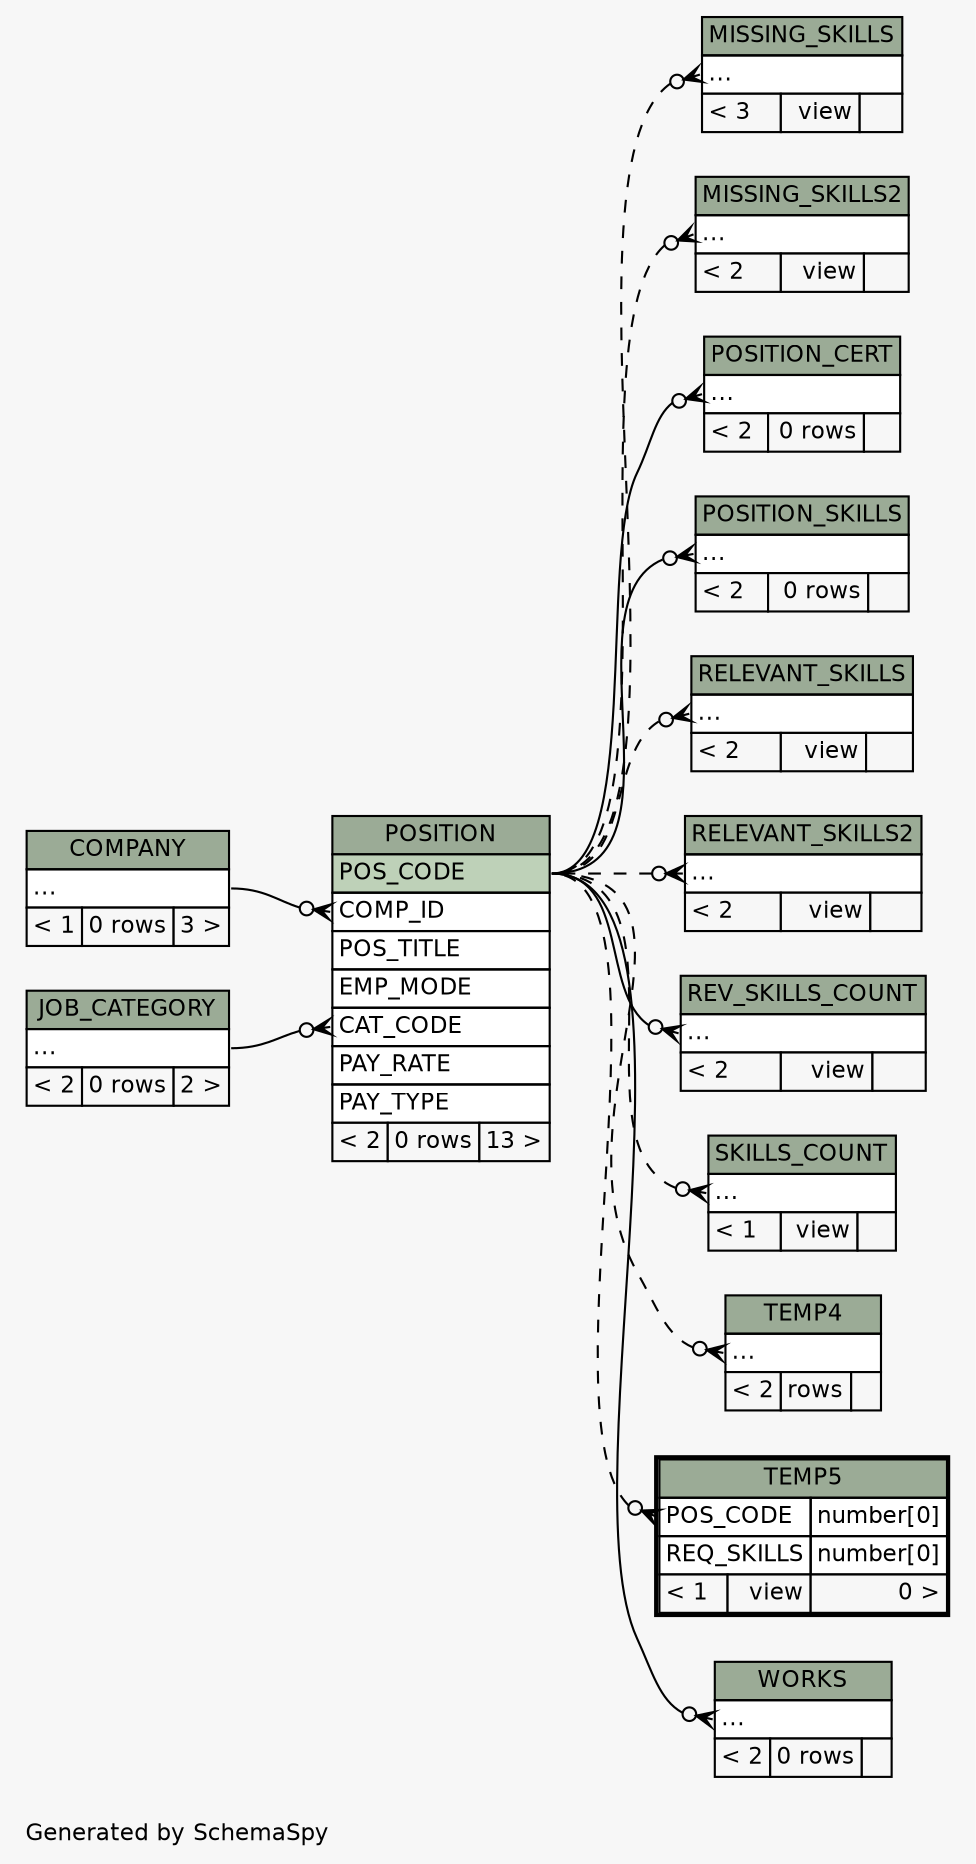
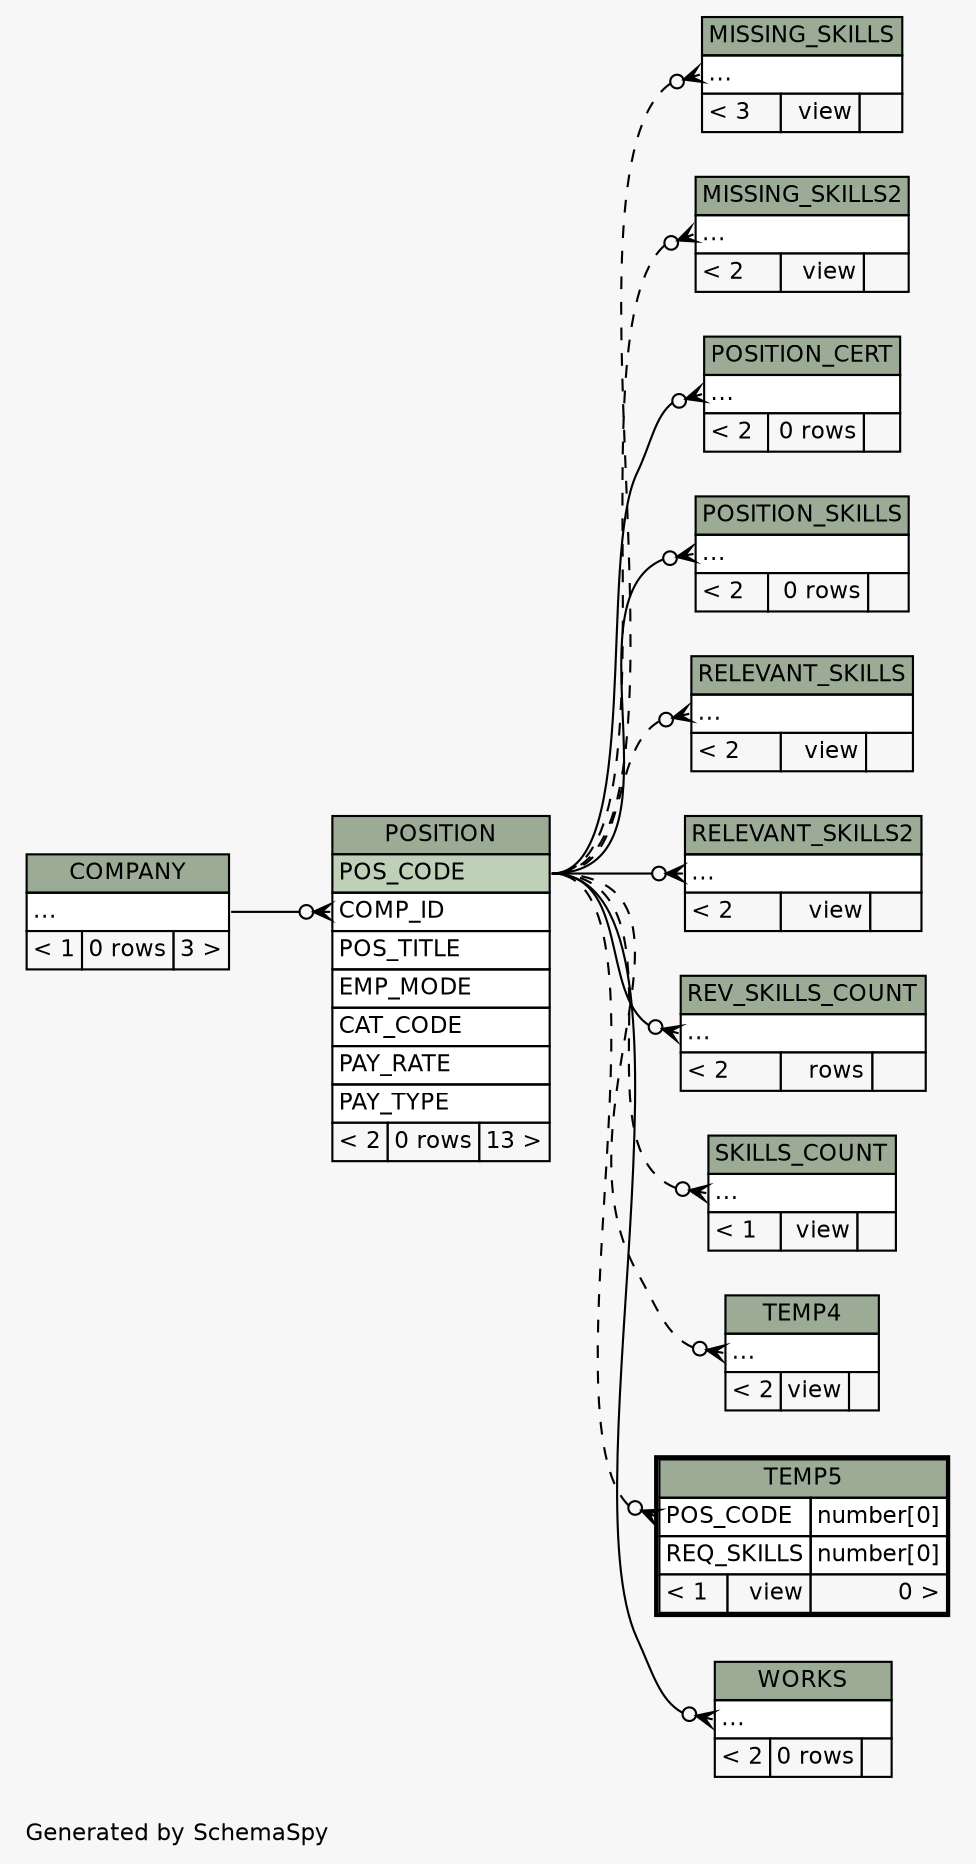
(612, 874) -> (612, 874)
(127, 1048) -> none
(838, 1071) -> (837, 1071)
(816, 1390) -> (815, 1390)
